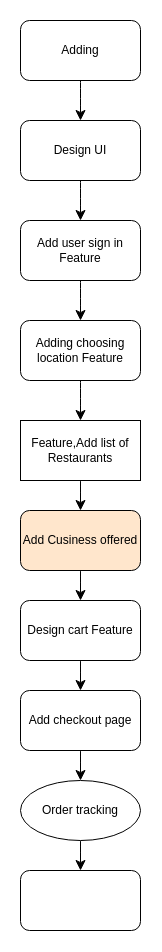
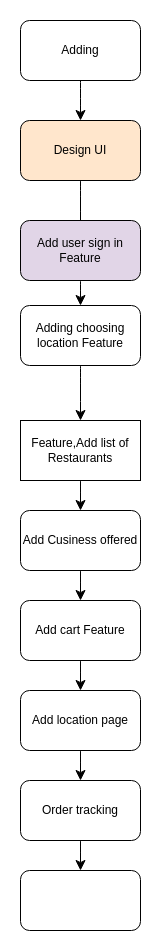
(81, 151) -> (81, 151)
(81, 211) -> (81, 214)
(81, 251) -> (81, 251)
(81, 351) -> (81, 336)
(81, 541) -> (81, 541)
(81, 631) -> (81, 631)
(81, 721) -> (81, 721)
(81, 811) -> (81, 811)
